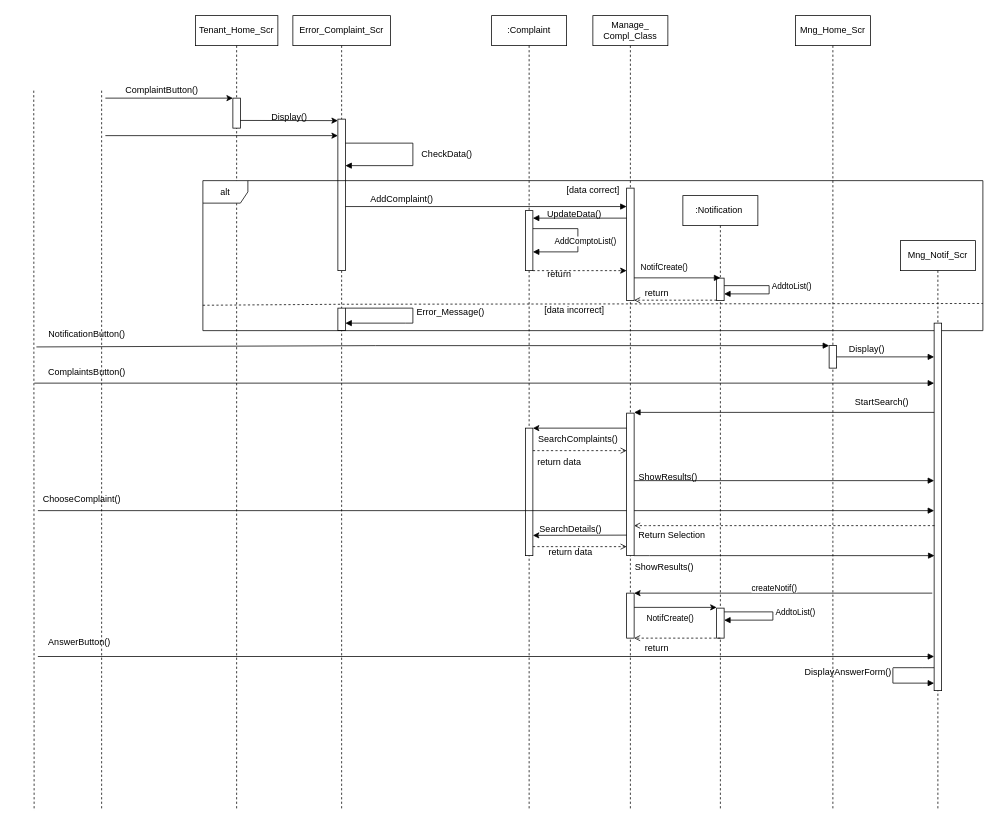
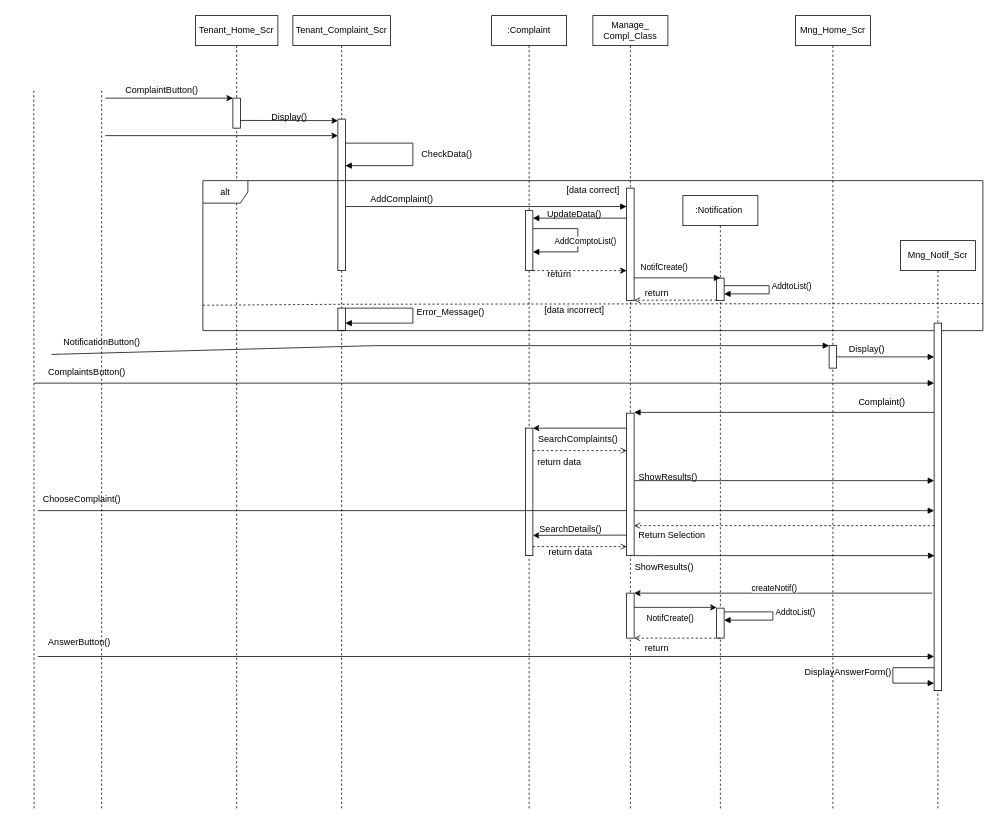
(342, 30) -> (342, 30)
(87, 334) -> (102, 342)
(882, 402) -> (882, 402)
